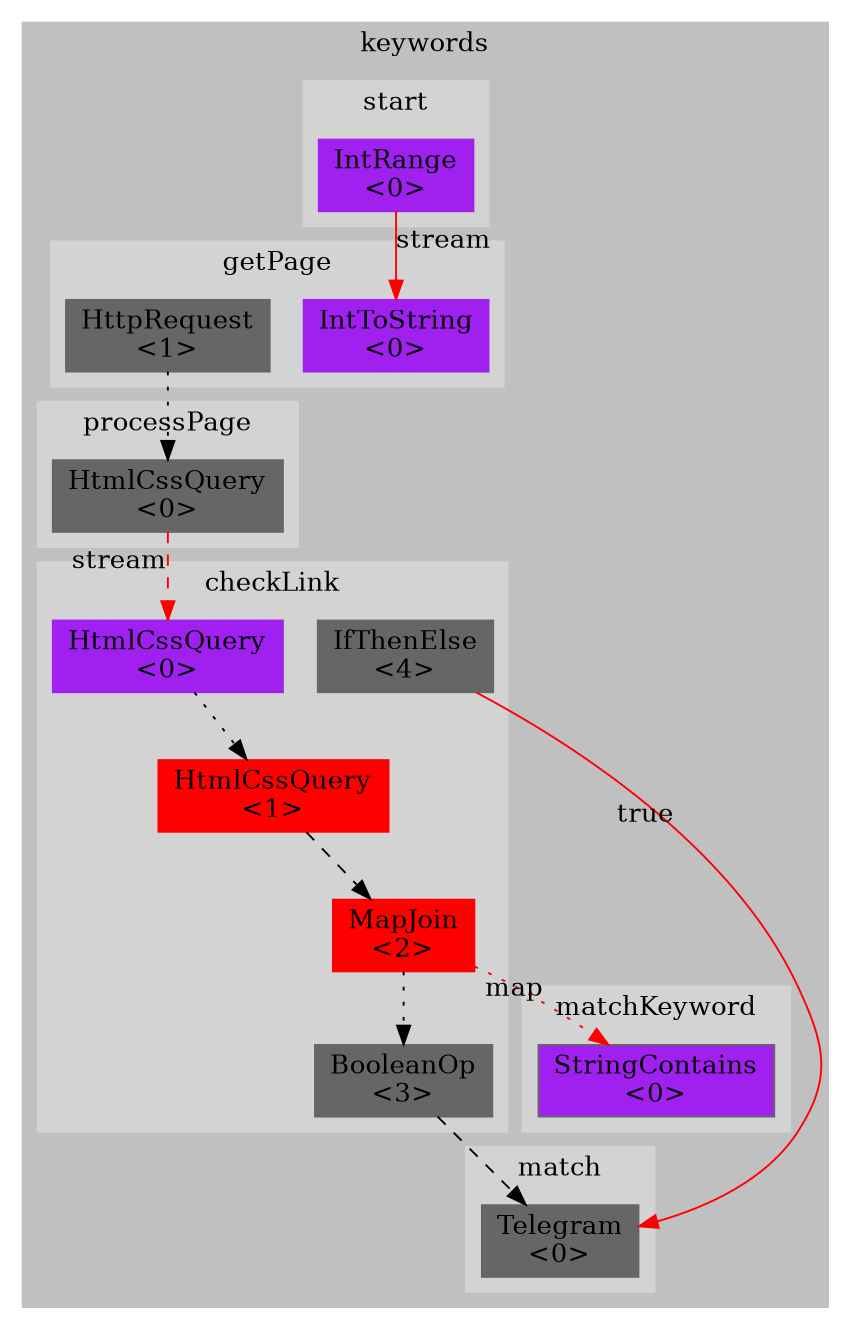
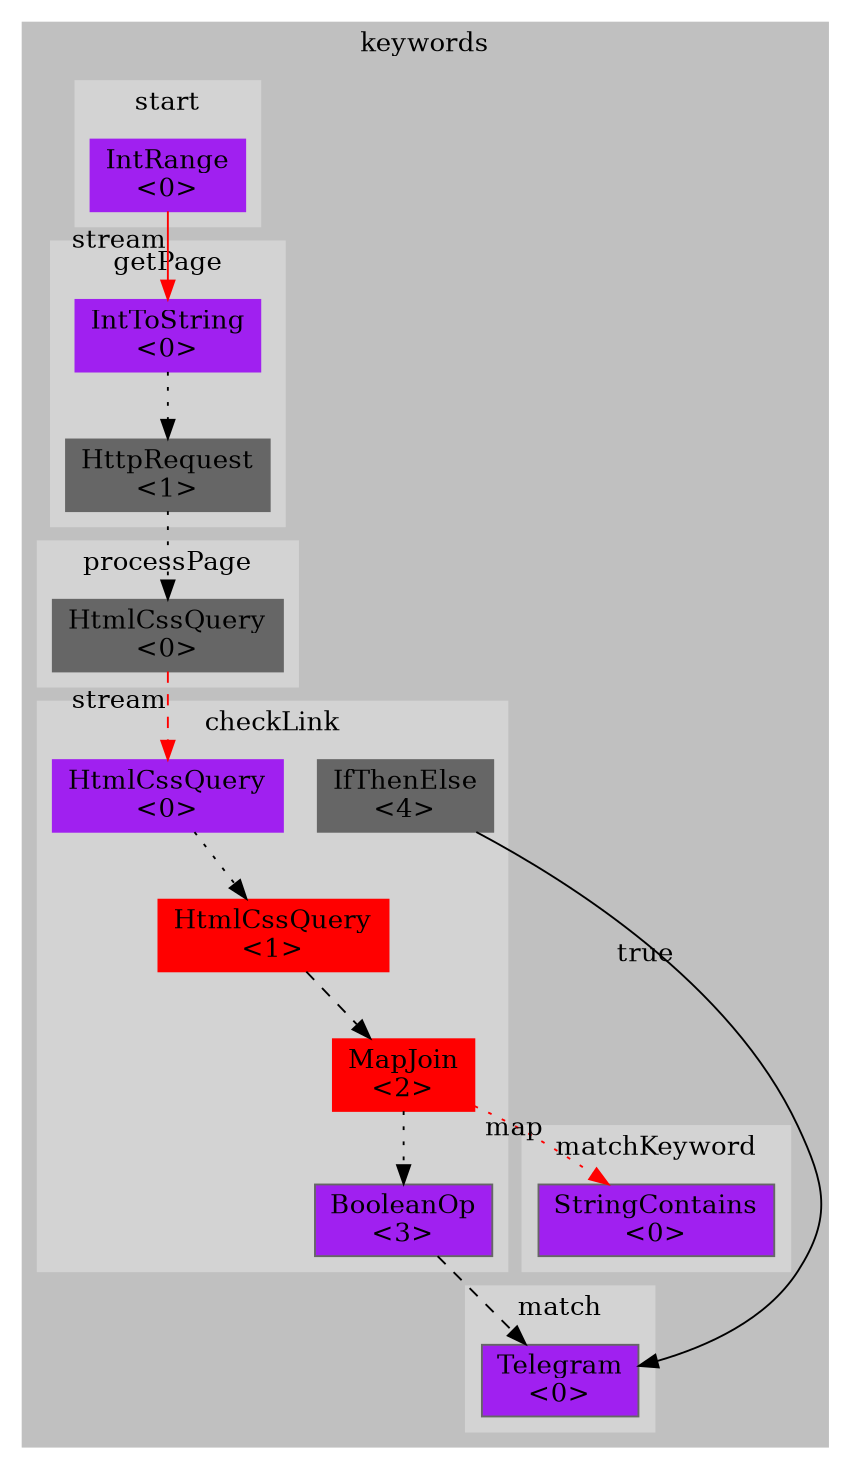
none -> (168, 396)
(769, 935) -> (769, 1075)
(404, 1081) -> (404, 1220)
(560, 1241) -> (560, 1381)
